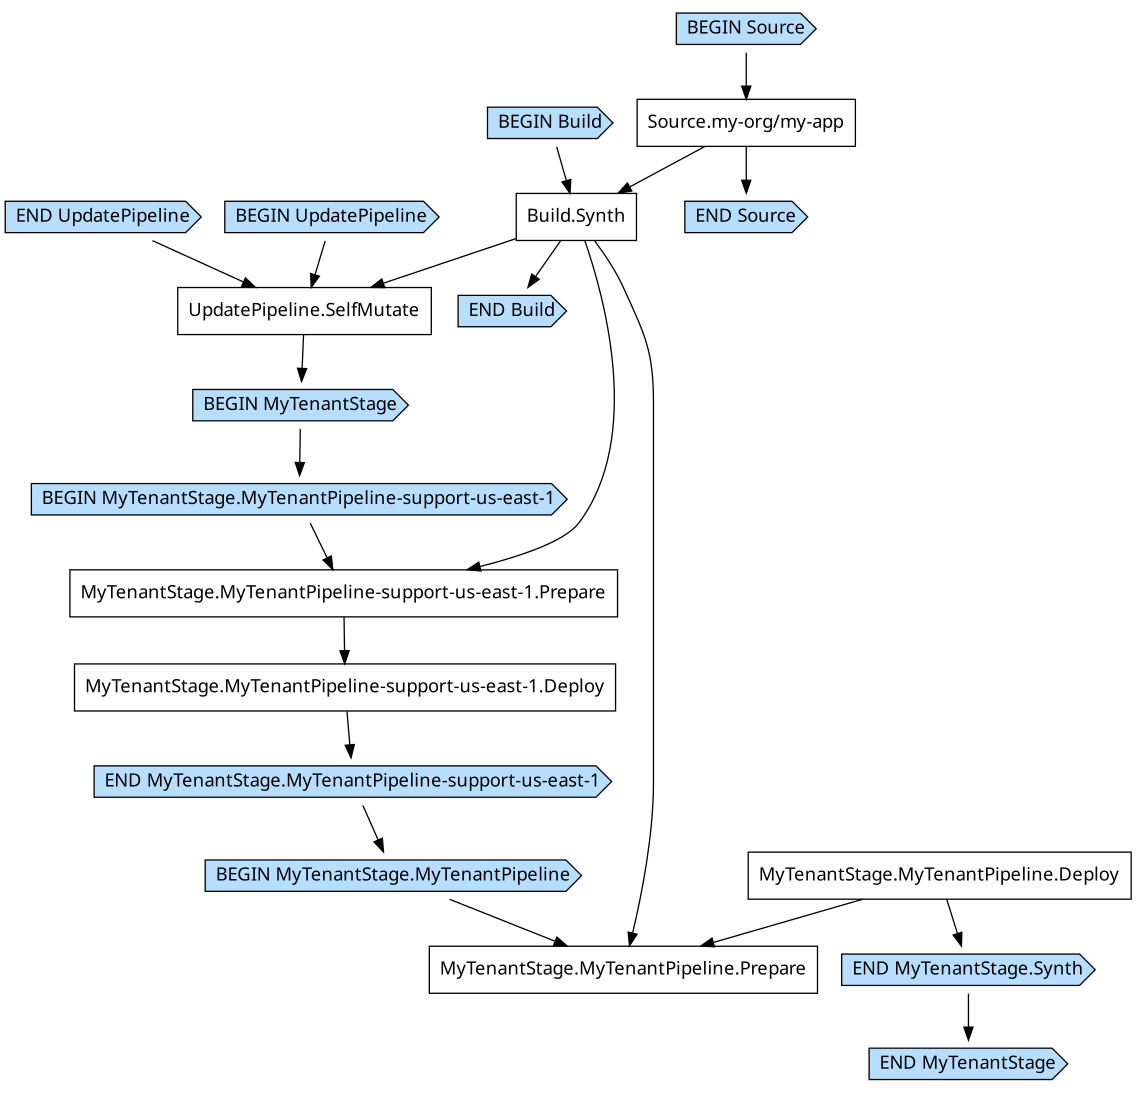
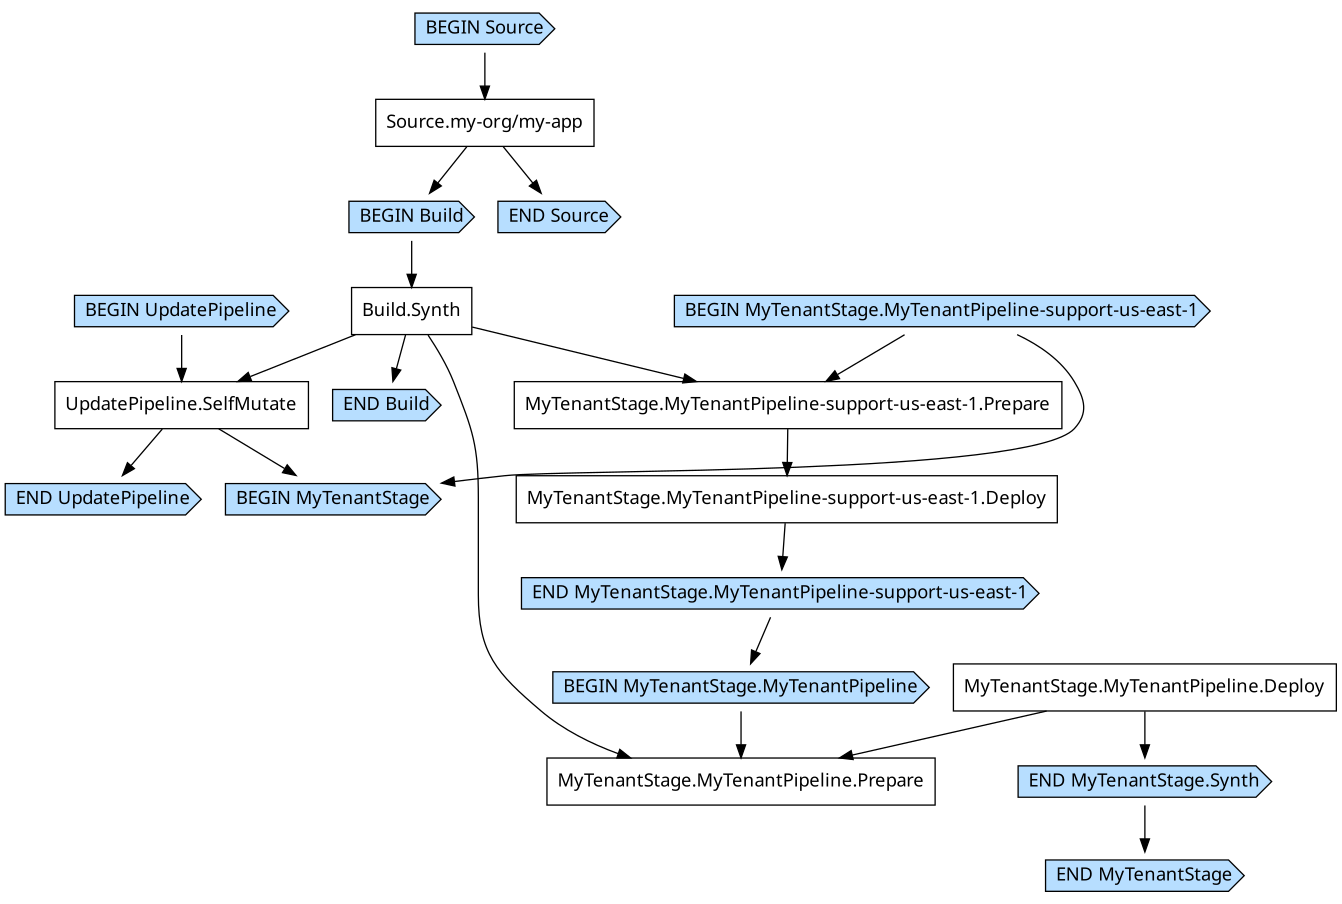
(667, 167) -> (452, 165)
(198, 261) -> (147, 447)
(300, 446) -> (830, 466)
